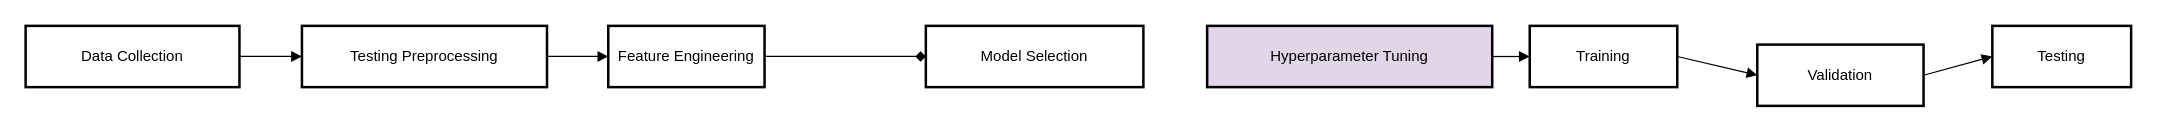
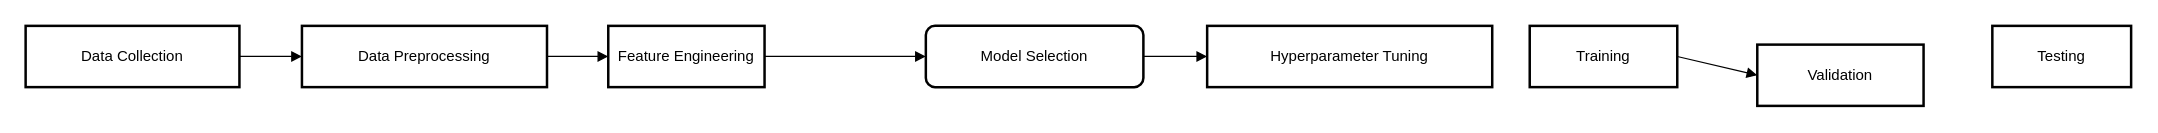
(914, 56) -> (914, 56)
(1034, 56) -> (1034, 56)
none -> (1171, 56)
(1349, 56) -> (1349, 56)
(1505, 56) -> none
(424, 57) -> (424, 57)
(1953, 67) -> none
